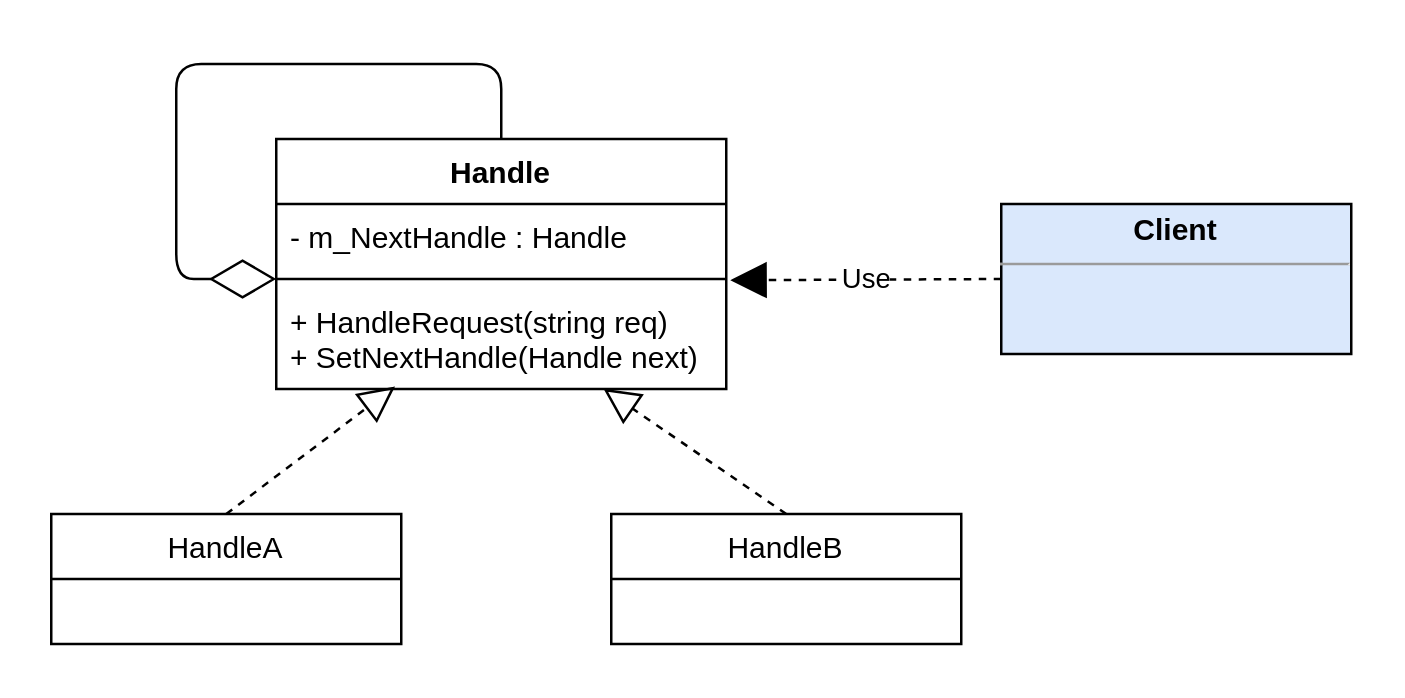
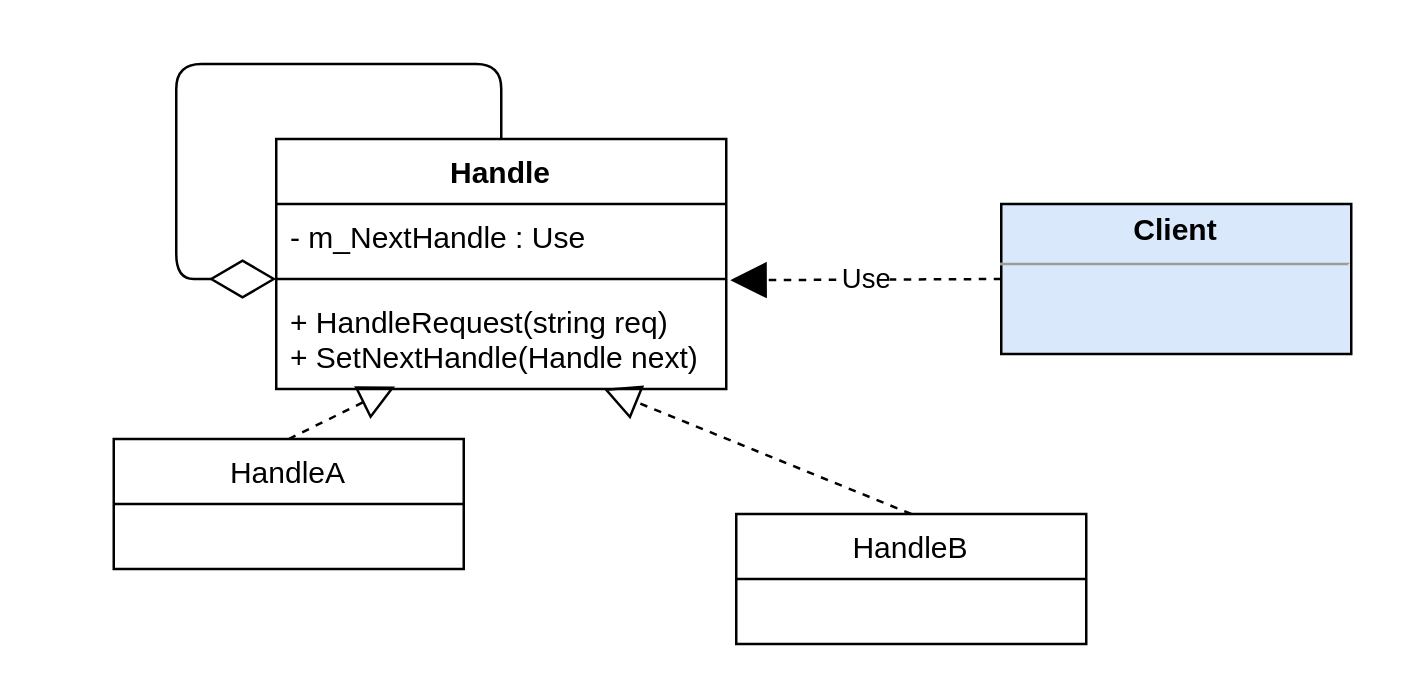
(460, 238) -> (439, 238)
(226, 579) -> (289, 504)
(786, 579) -> (911, 579)
